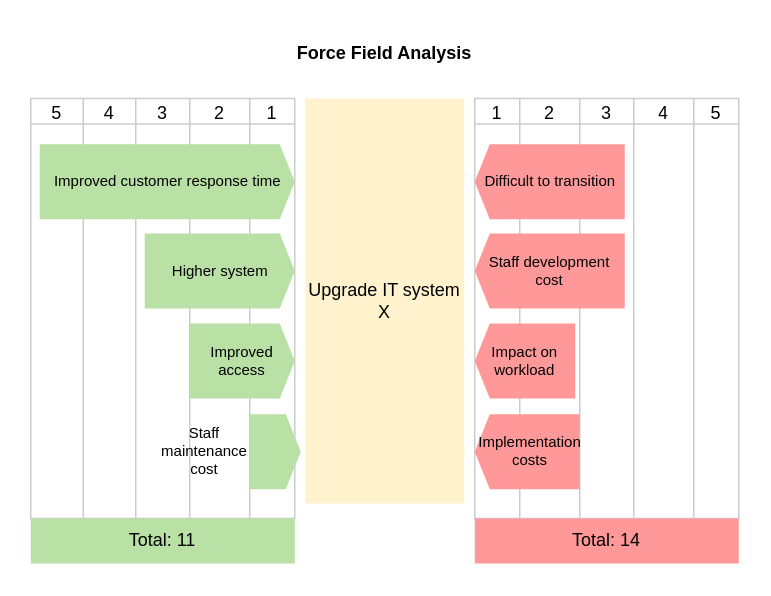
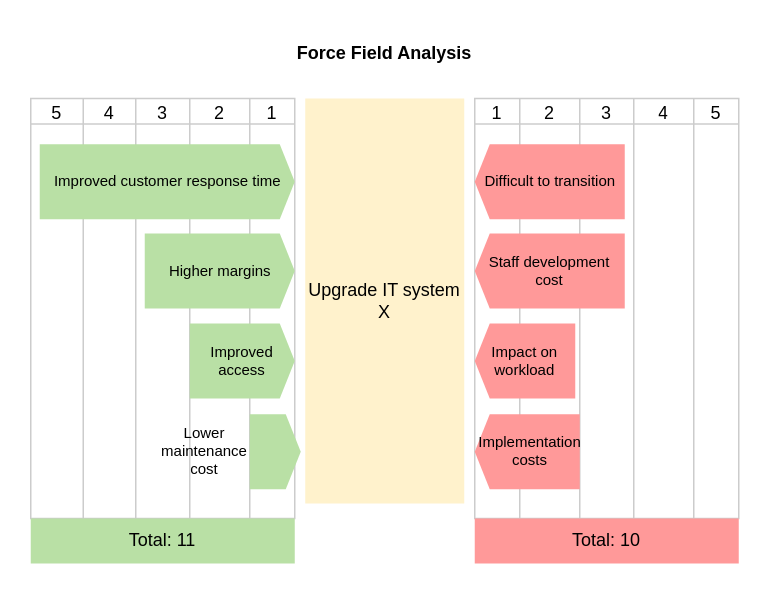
(221, 271) -> (221, 271)
(205, 451) -> (205, 451)
(607, 541) -> (607, 541)
